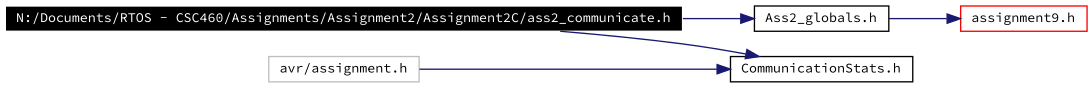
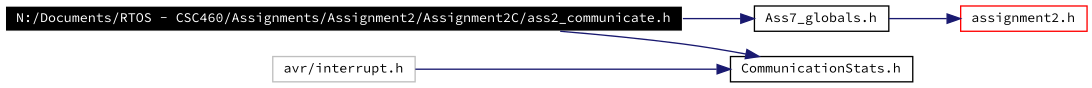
(822, 19) -> (822, 19)
(1024, 19) -> (1024, 19)
(344, 69) -> (344, 69)
